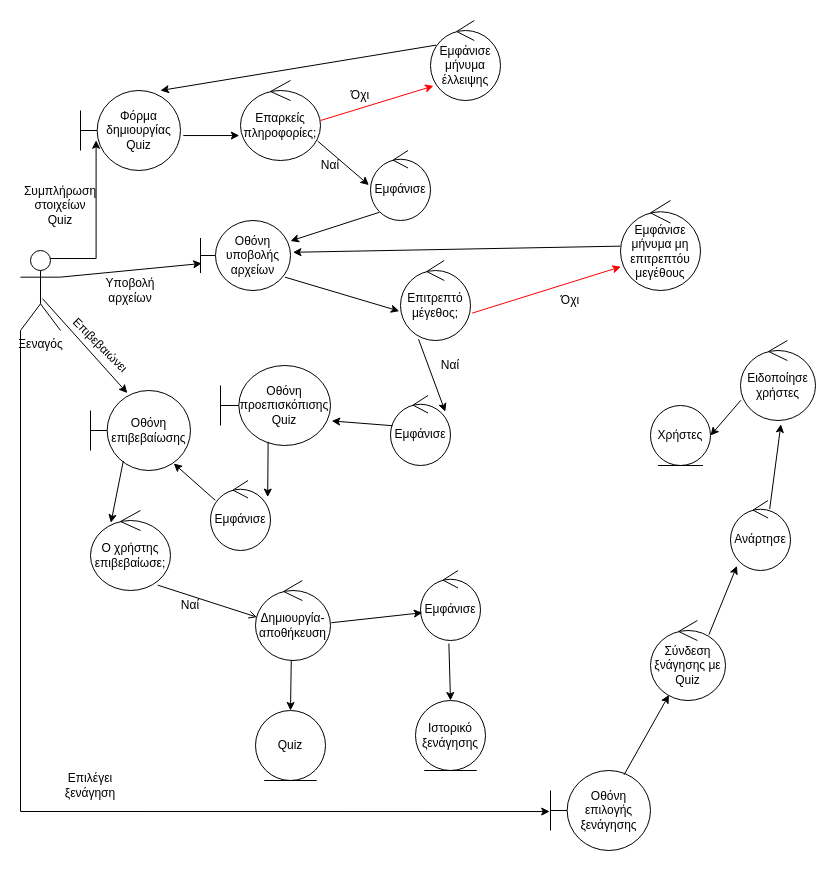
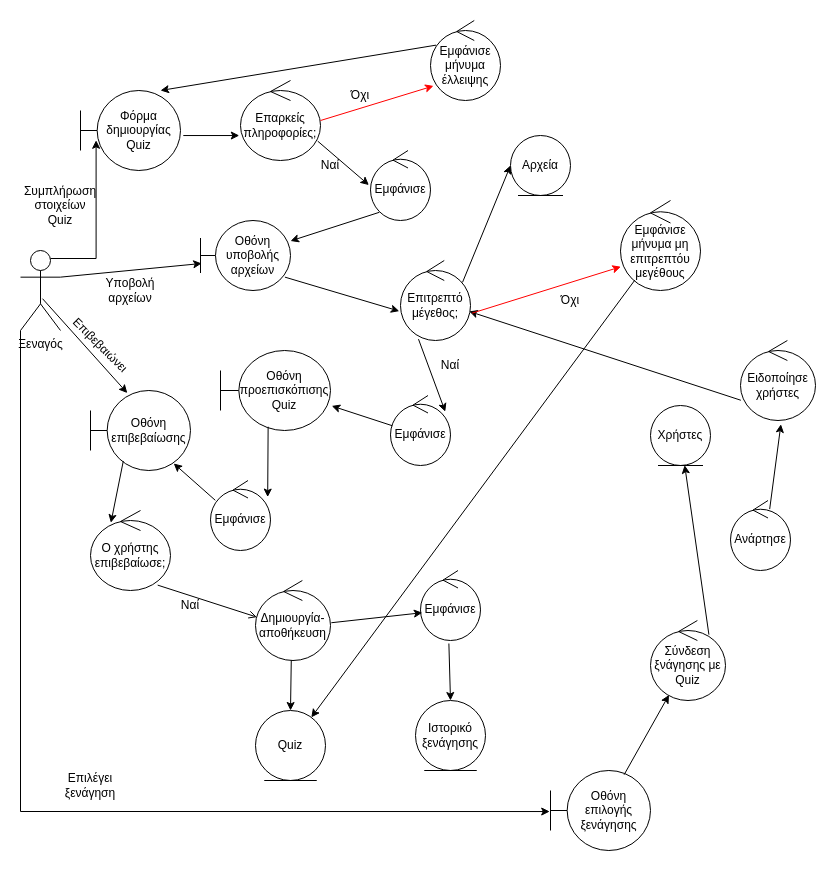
none -> (541, 166)
none -> (485, 227)
(460, 249) -> (475, 496)
(276, 406) -> (276, 391)
(728, 415) -> (609, 357)
(722, 604) -> (697, 553)
